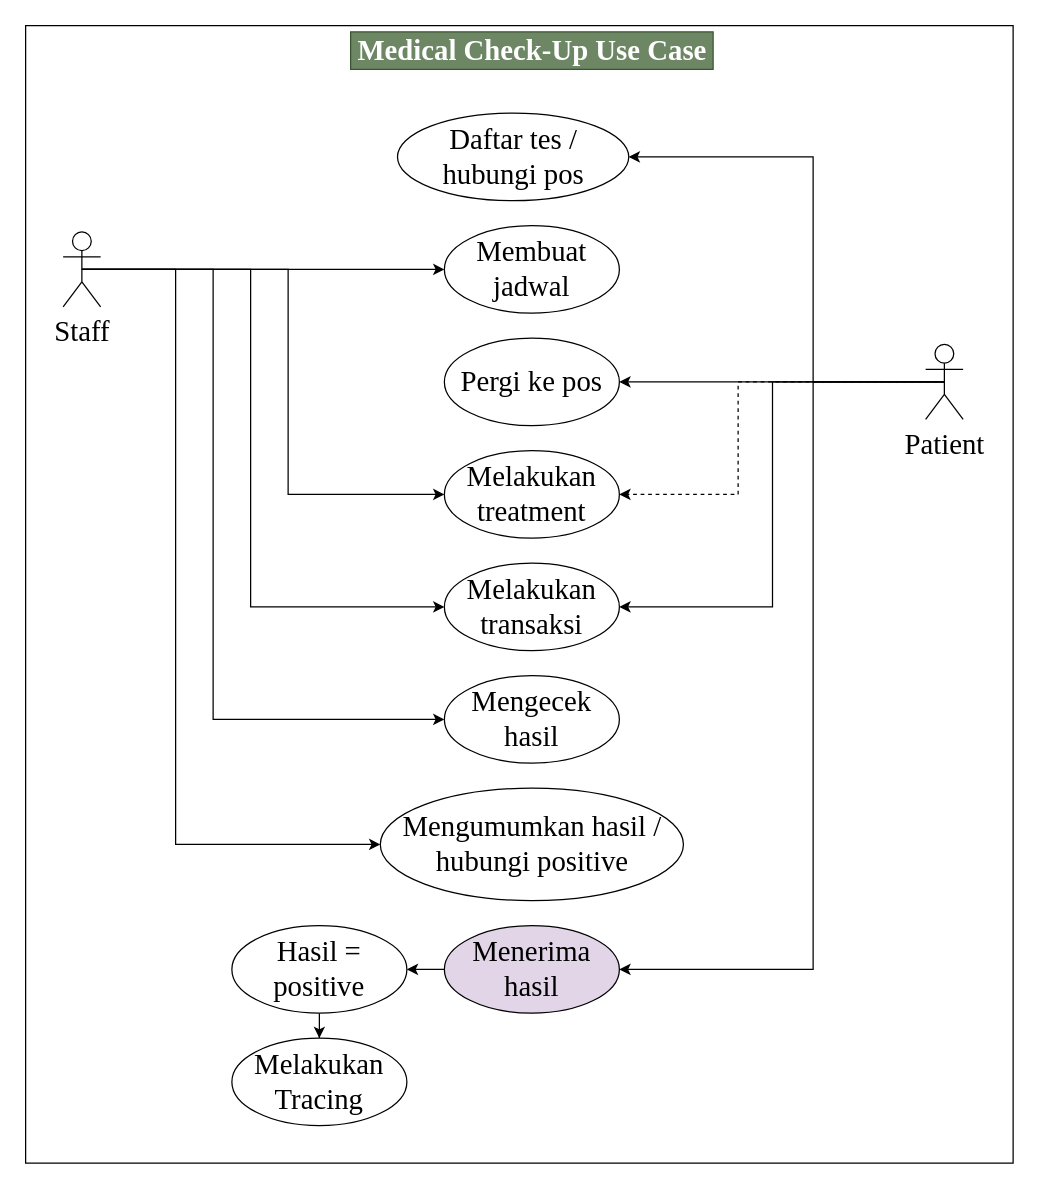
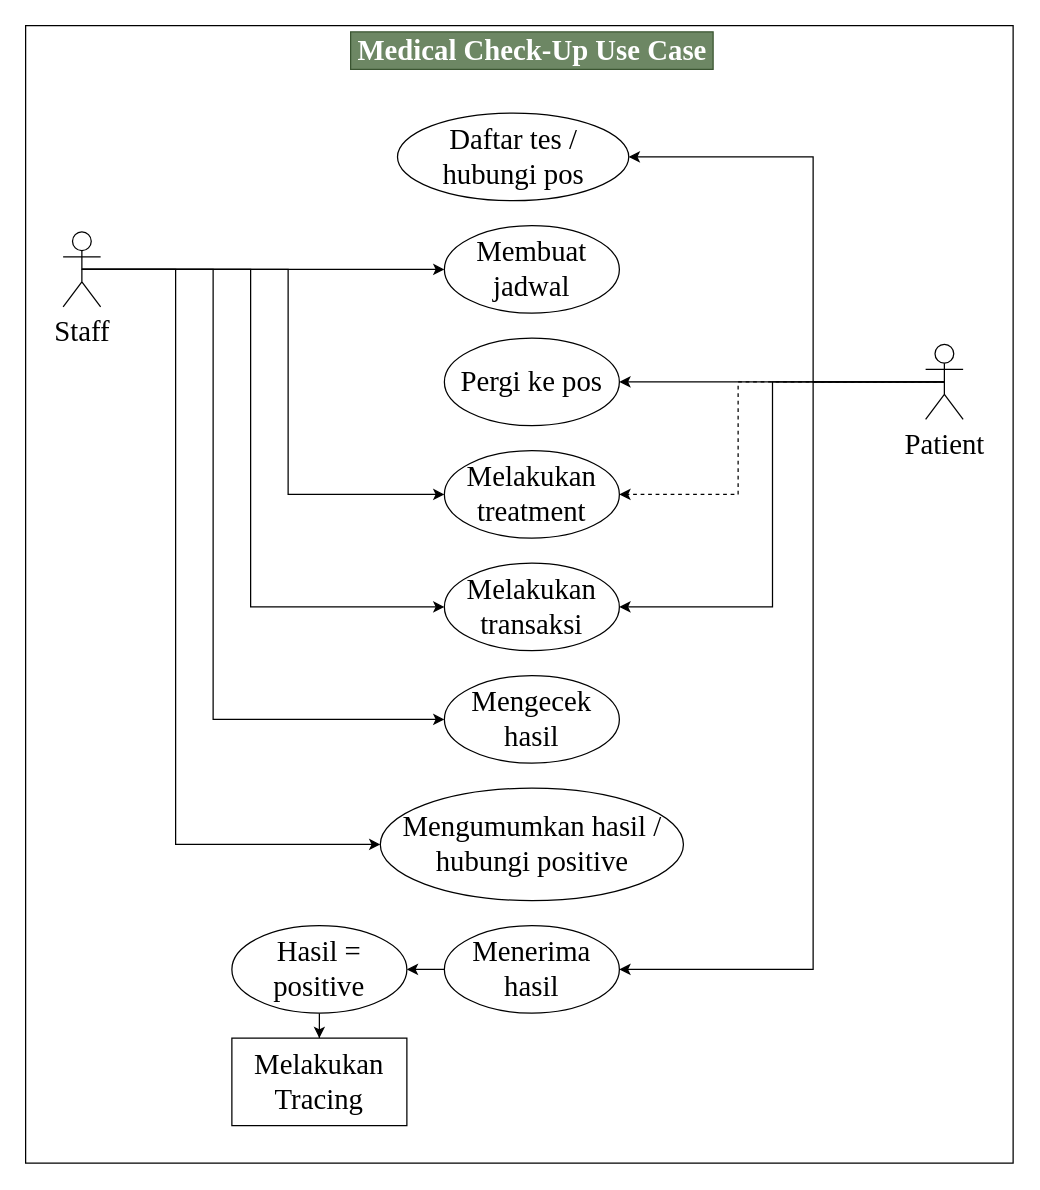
(532, 969) -> (532, 969)
(319, 1082) -> (319, 1082)
